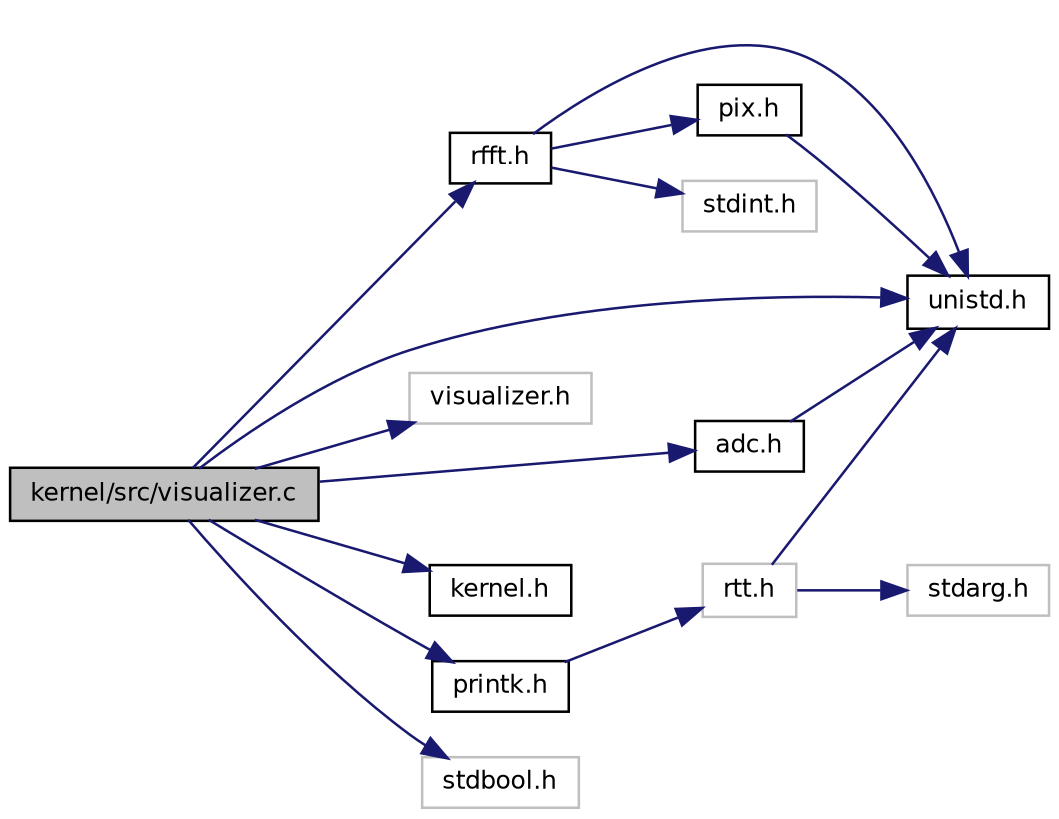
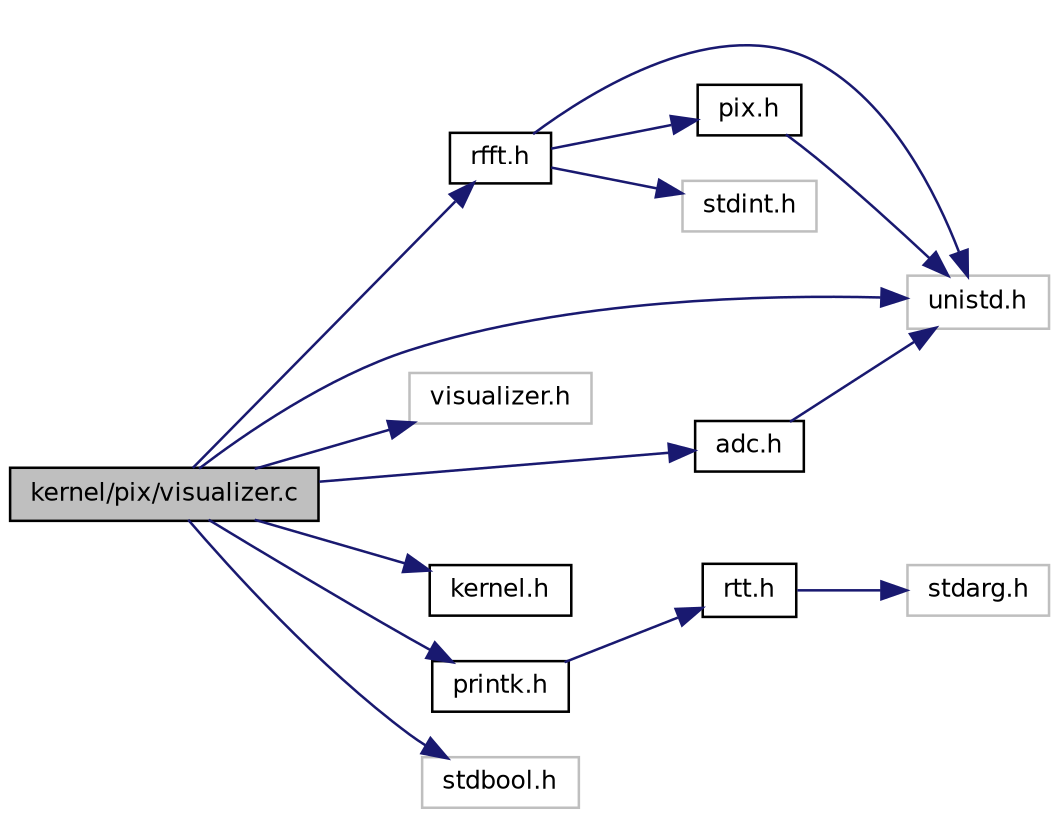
(978, 302) -> (978, 302)
(856, 457) -> none
(164, 494) -> (164, 494)
(749, 590) -> (749, 590)
